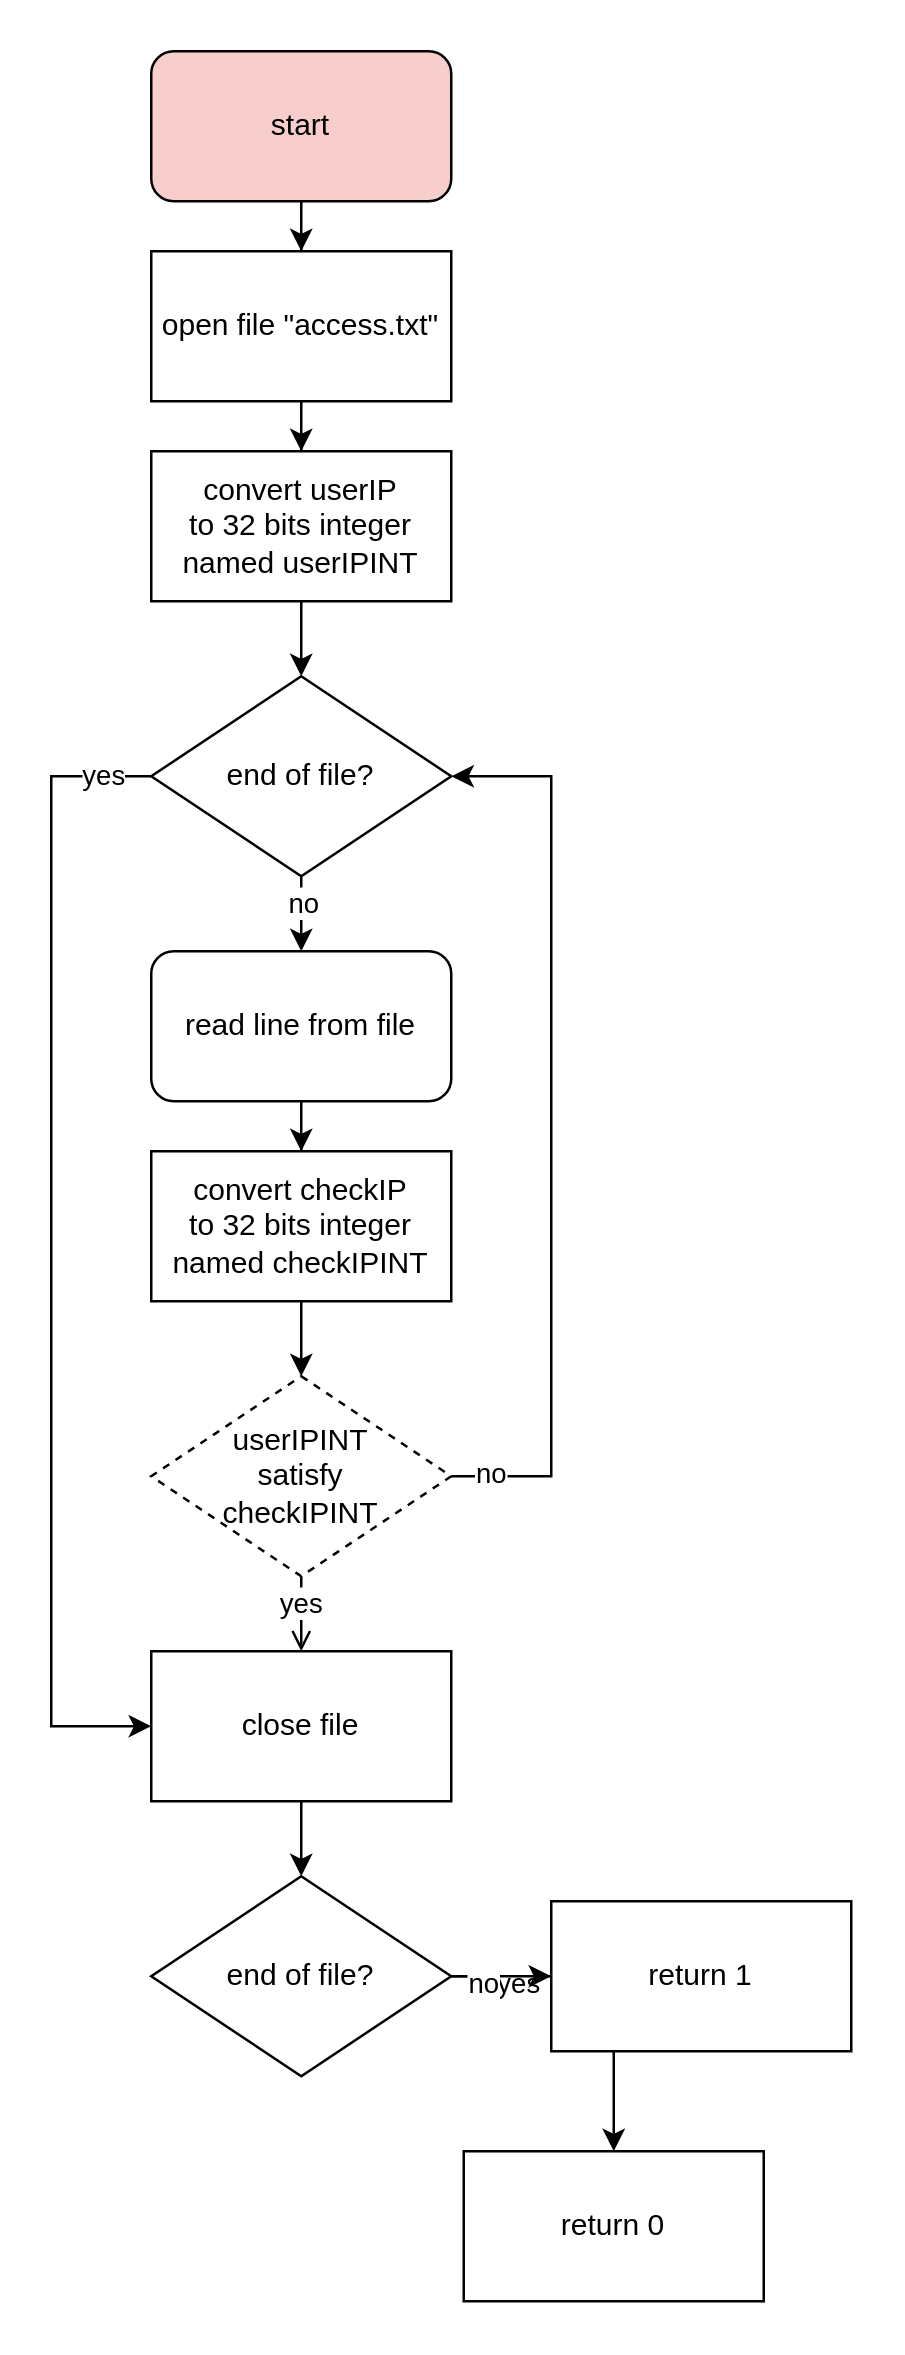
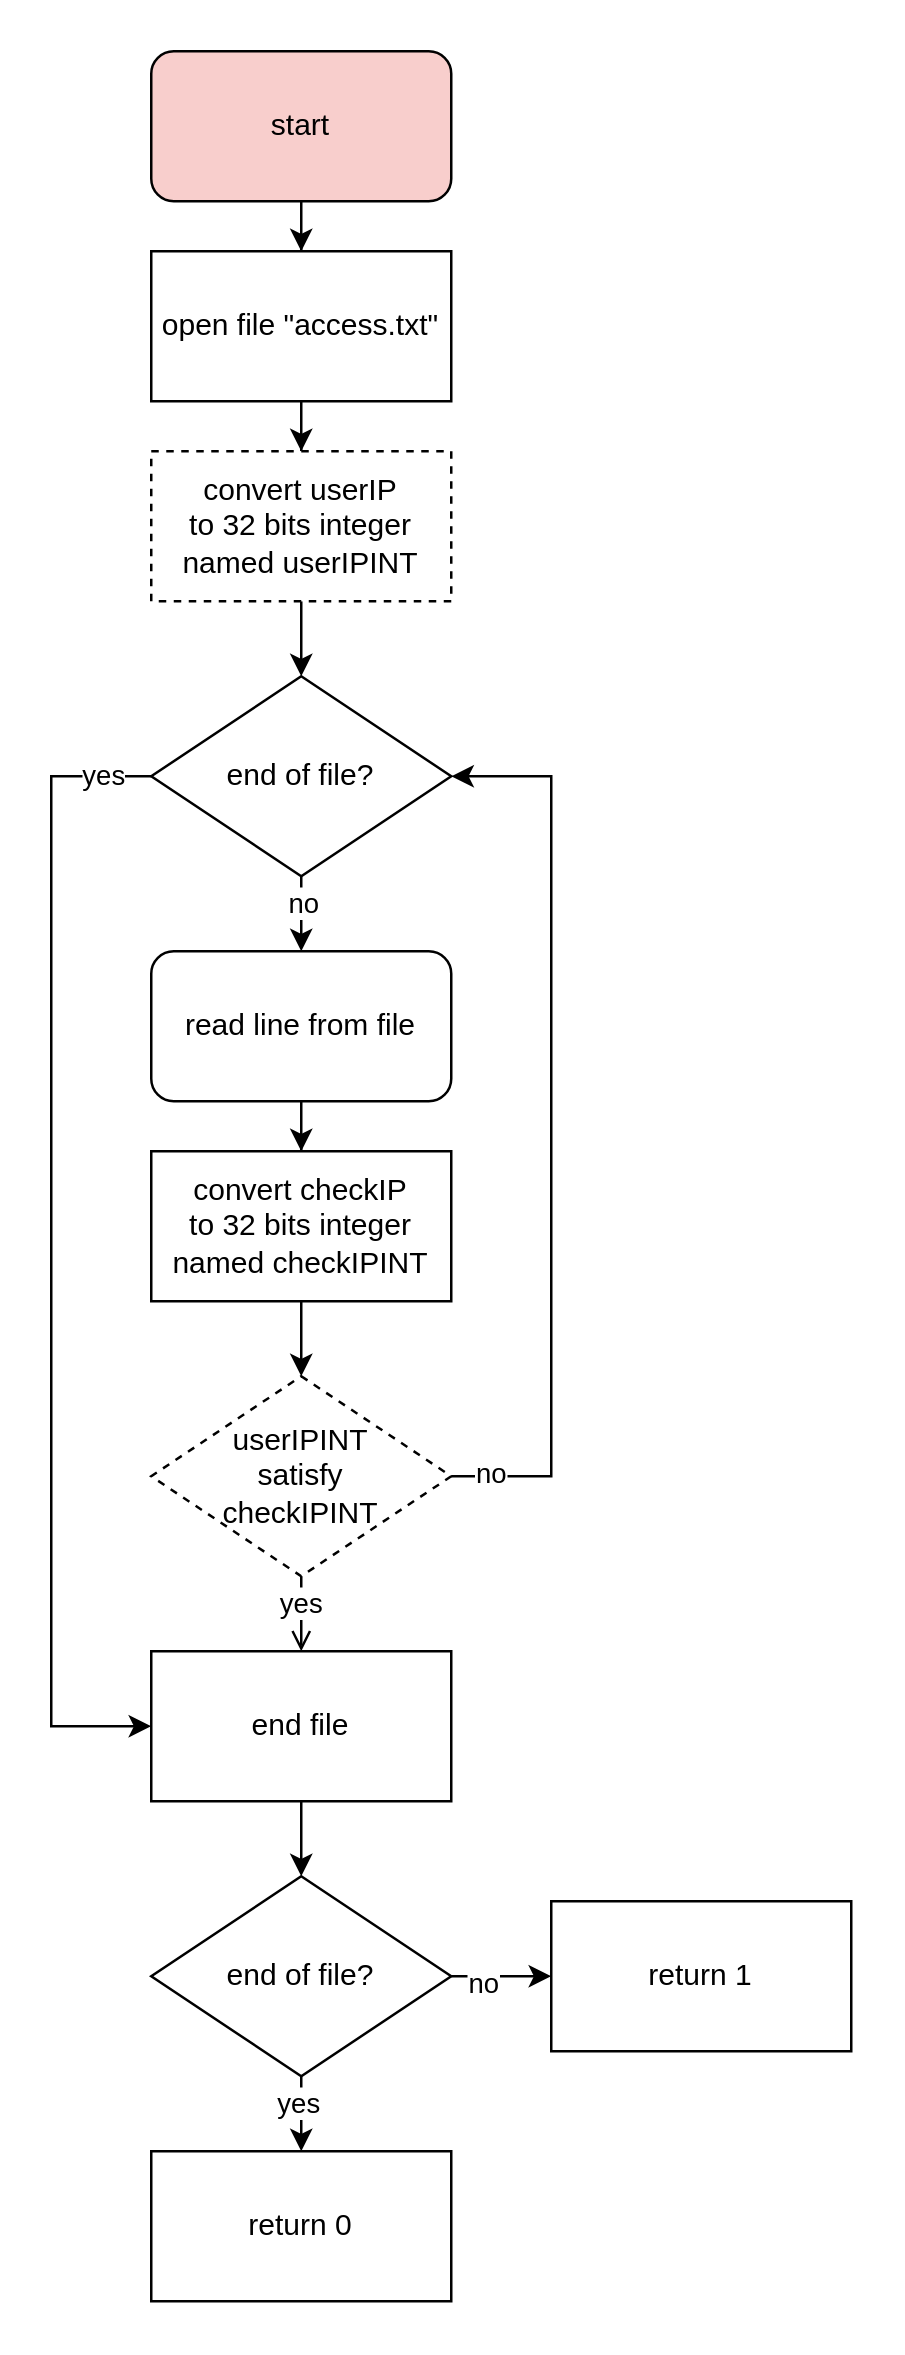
(301, 526) -> (301, 526)
(301, 1726) -> (301, 1726)
(614, 2226) -> (301, 2226)
